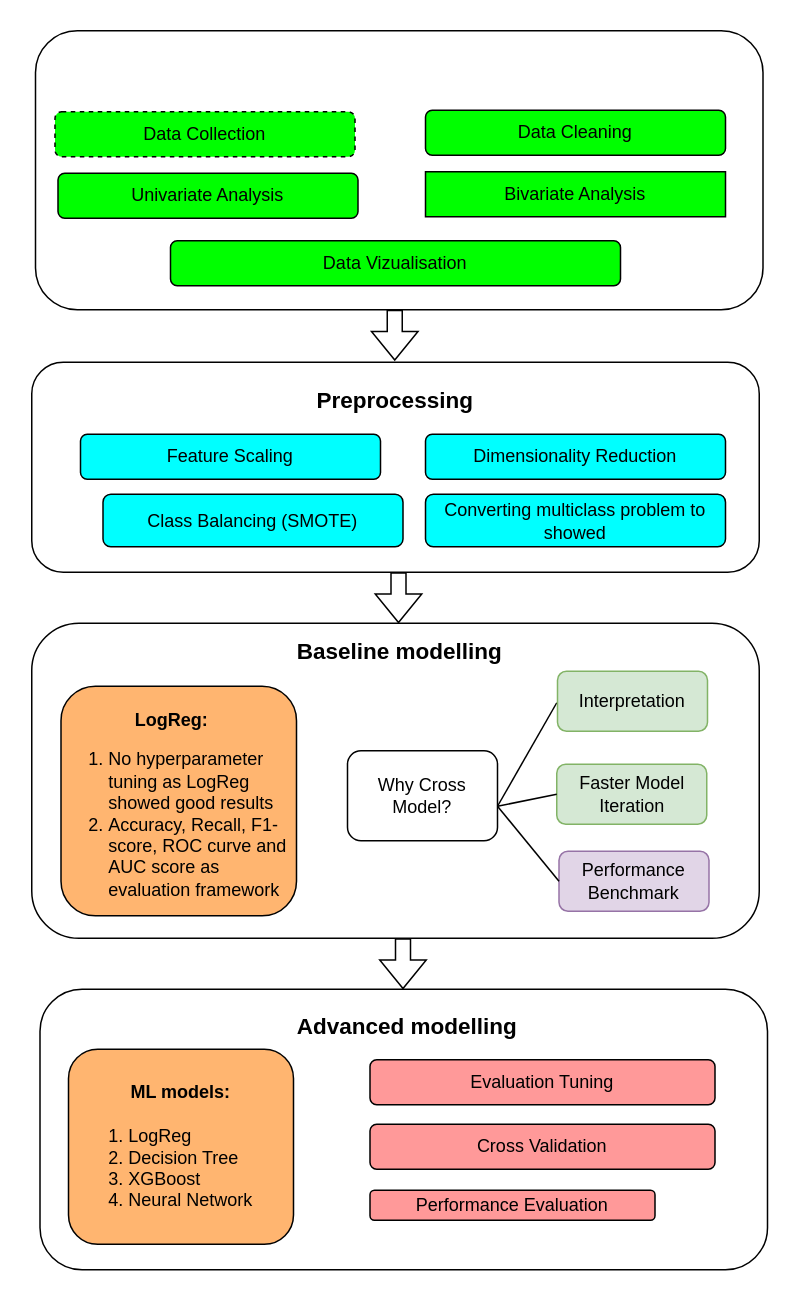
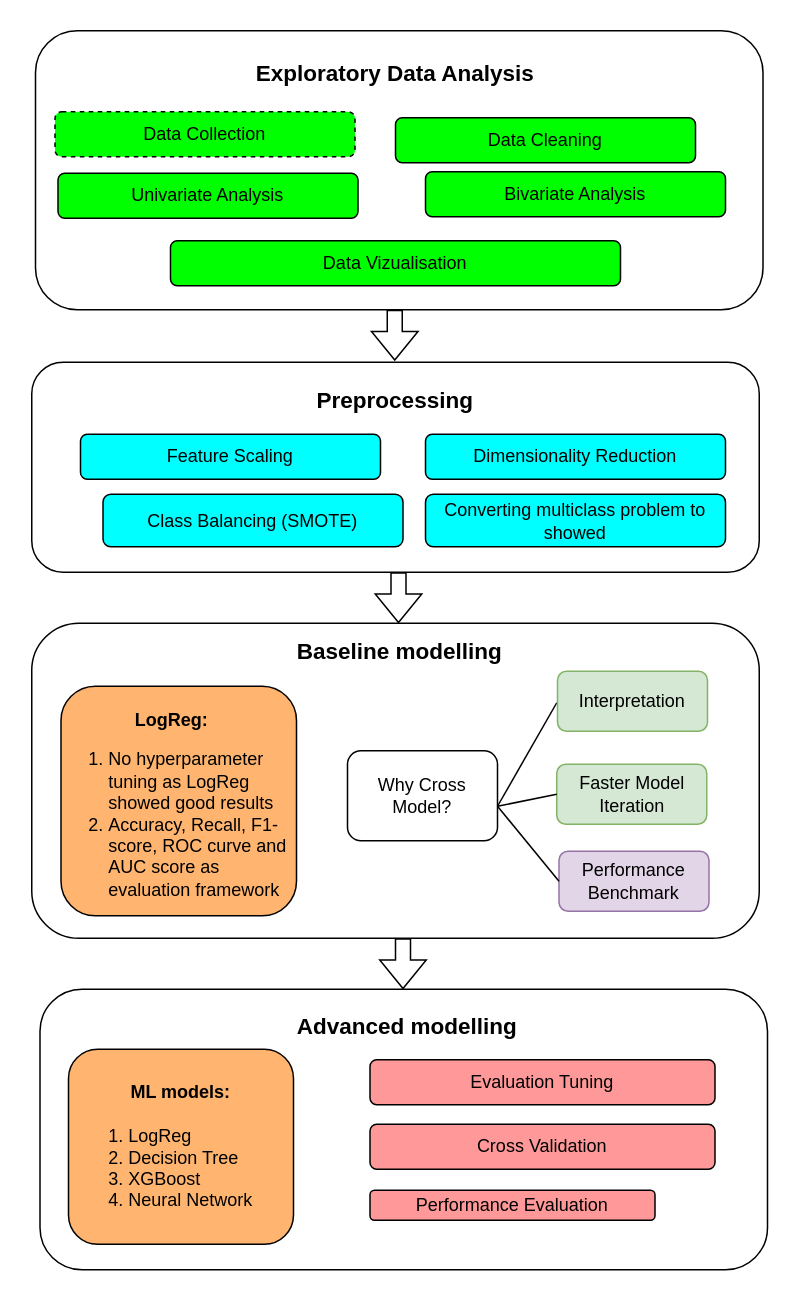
none -> (395, 73)
(575, 133) -> (545, 140)
(575, 194) -> (575, 194)
